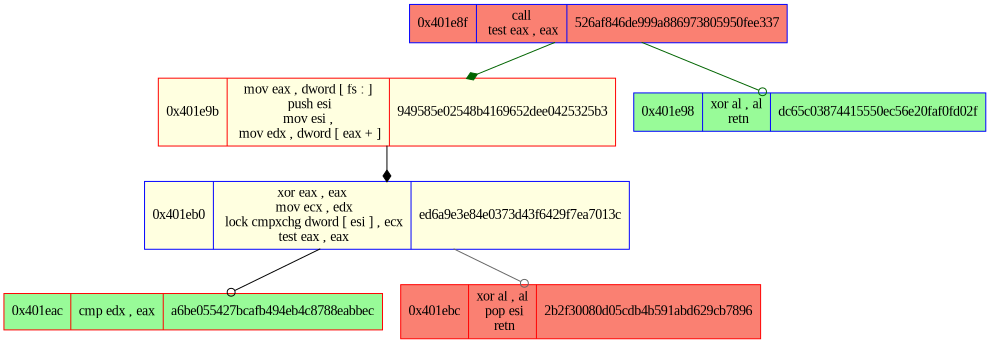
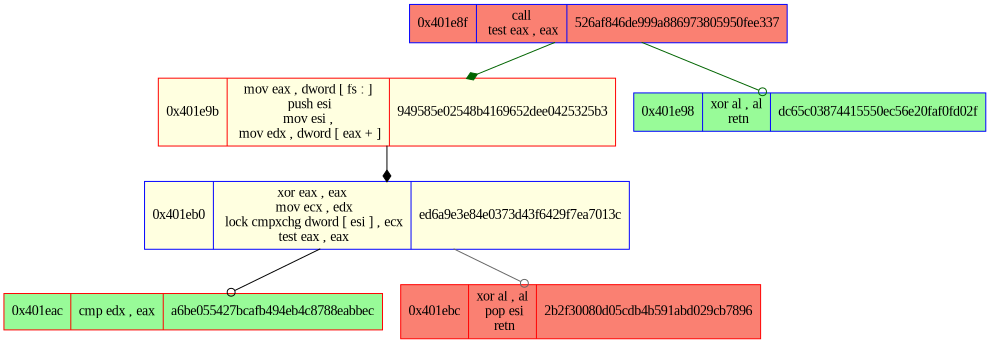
(649, 311) -> (649, 311)
